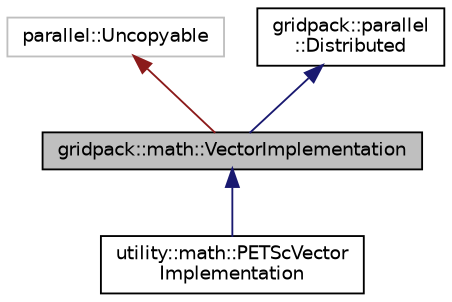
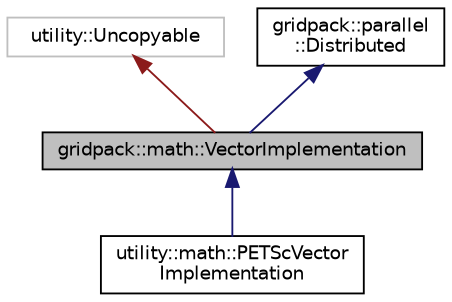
(116, 37) -> (116, 37)
